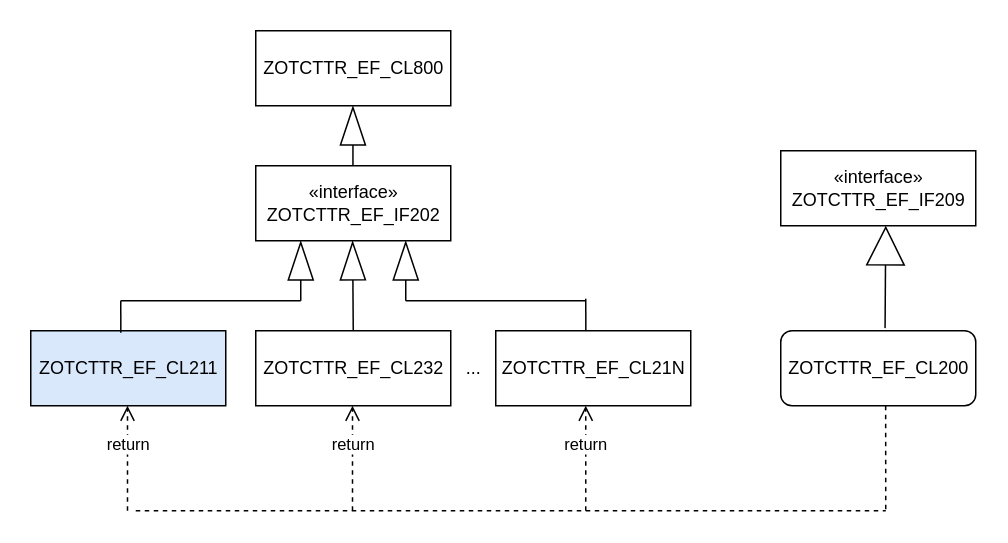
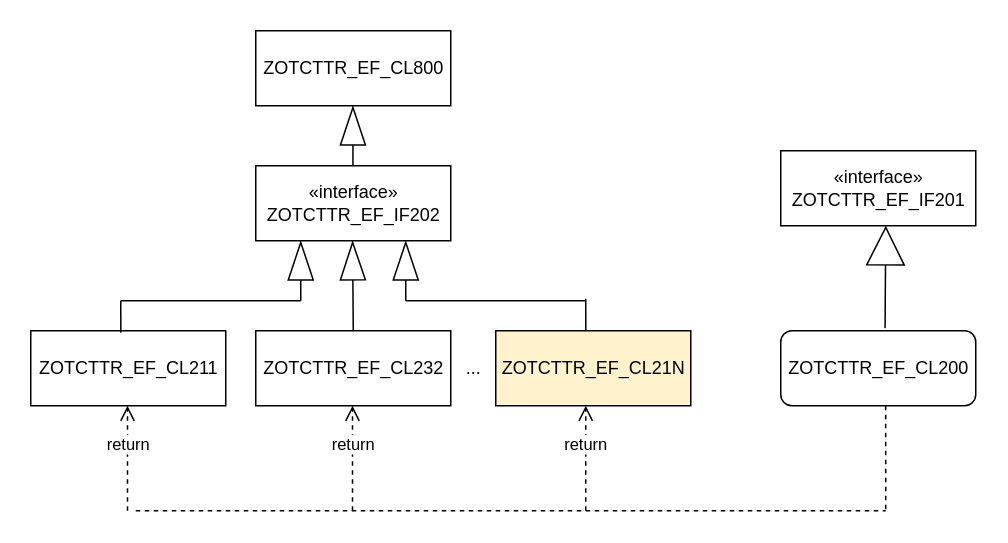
(879, 188) -> (879, 188)
(128, 368) -> (128, 368)
(593, 368) -> (593, 368)
